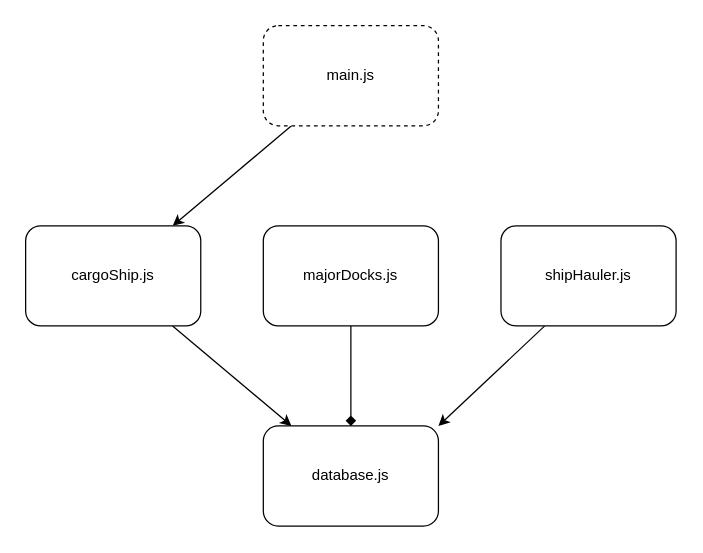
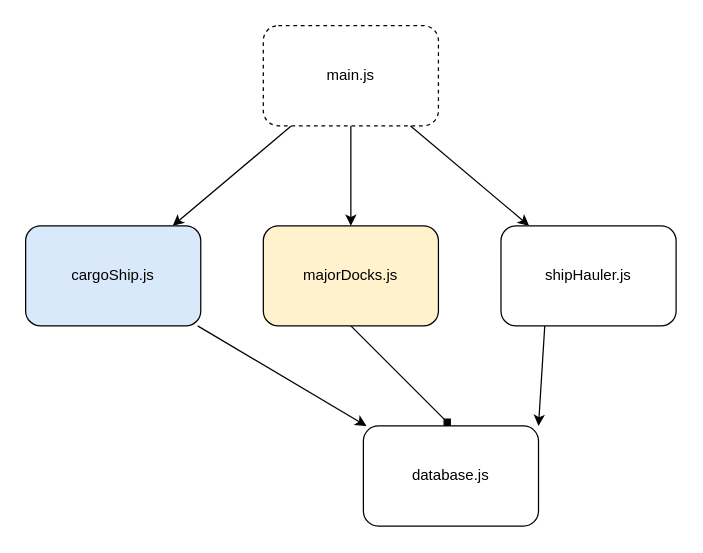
none -> (351, 172)
none -> (466, 173)
(113, 276) -> (113, 276)
(351, 276) -> (351, 276)
(351, 476) -> (451, 476)
